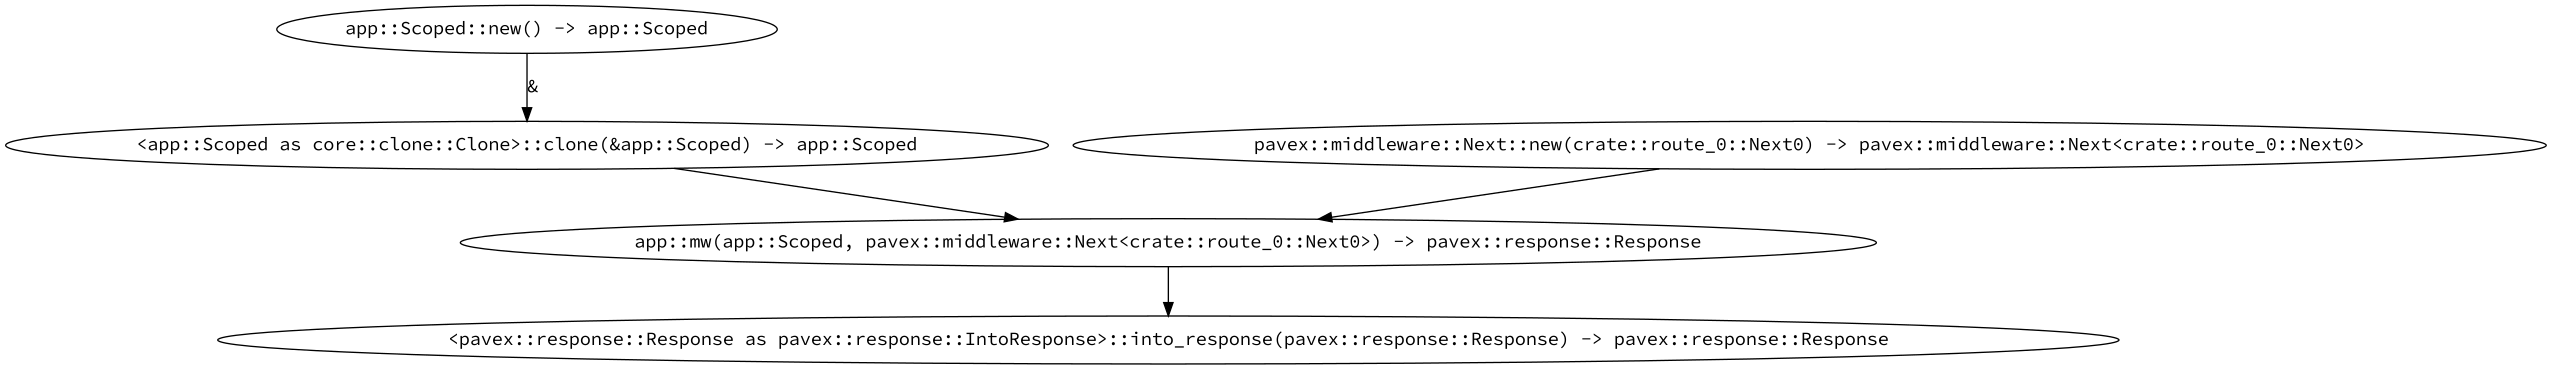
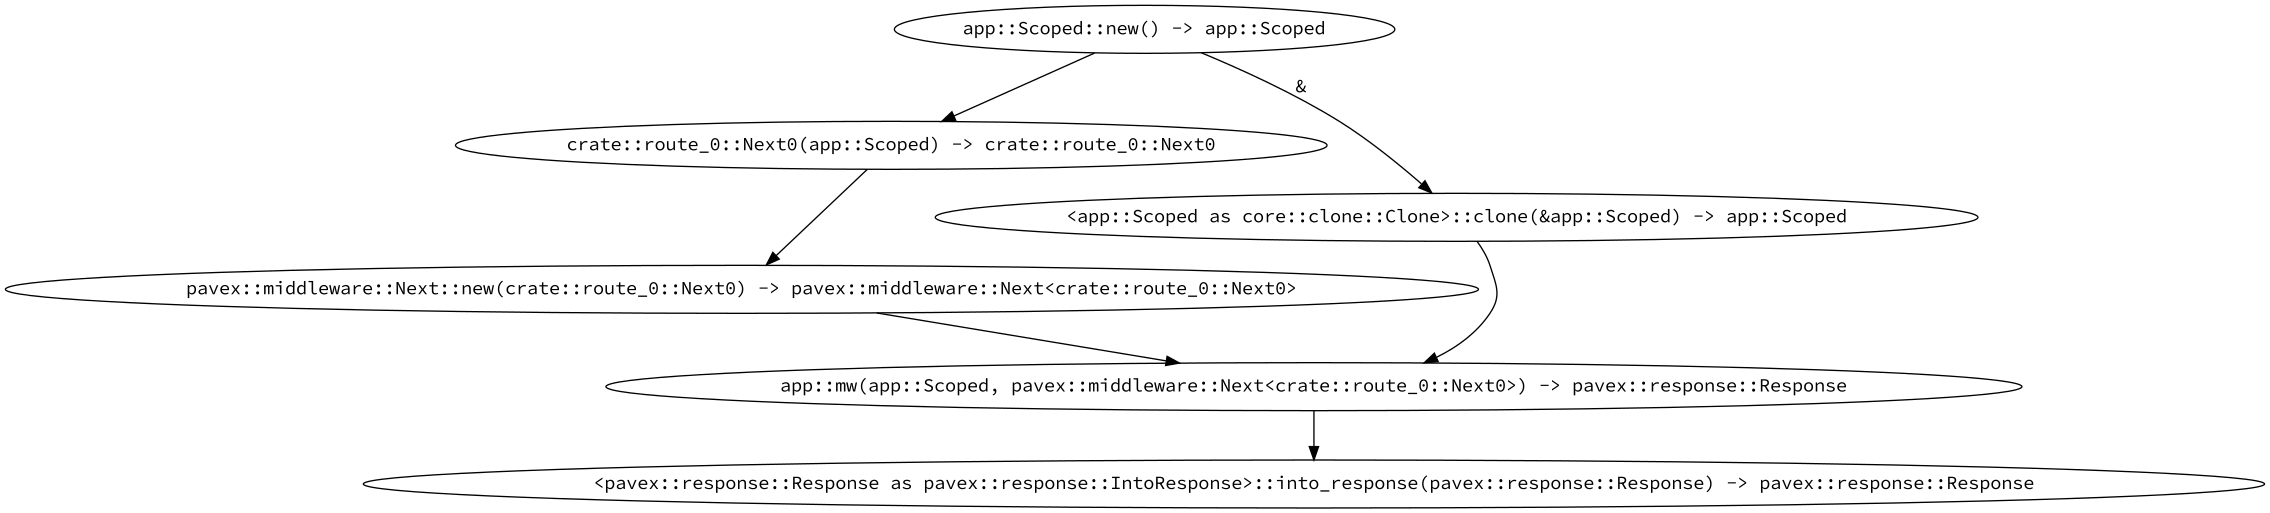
none -> (891, 145)
